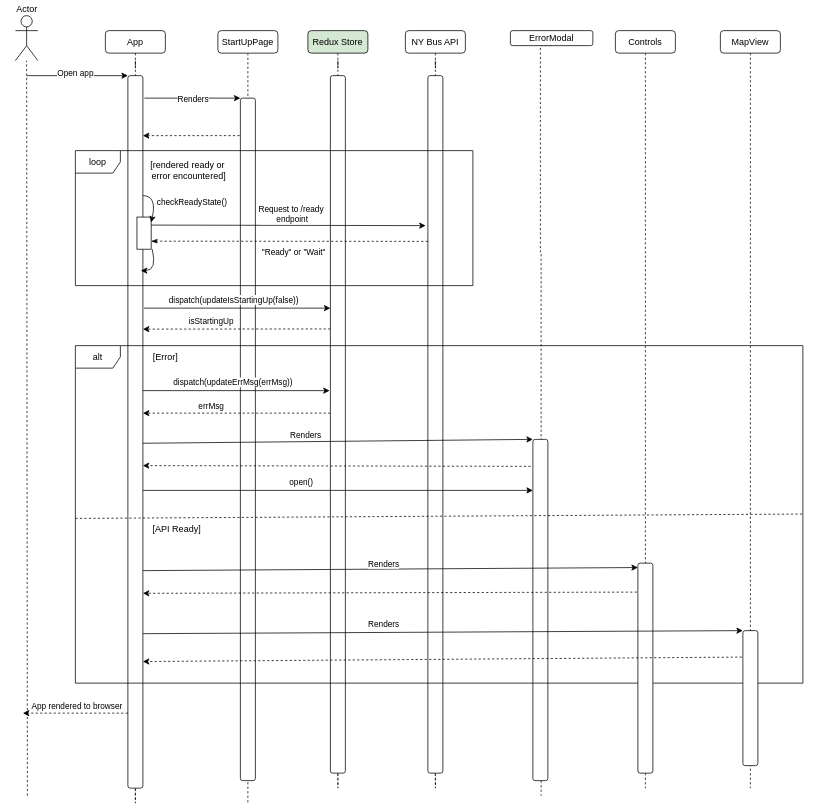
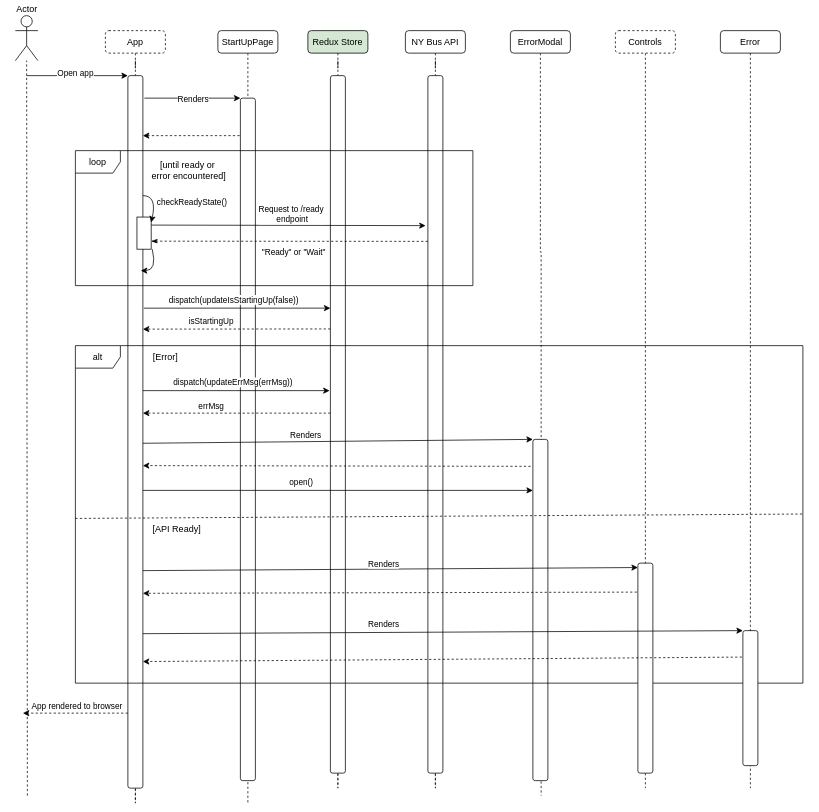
(552, 38) -> (540, 42)
(135, 42) -> (135, 42)
(645, 42) -> (645, 42)
(750, 42) -> (750, 42)
(189, 170) -> (189, 170)
